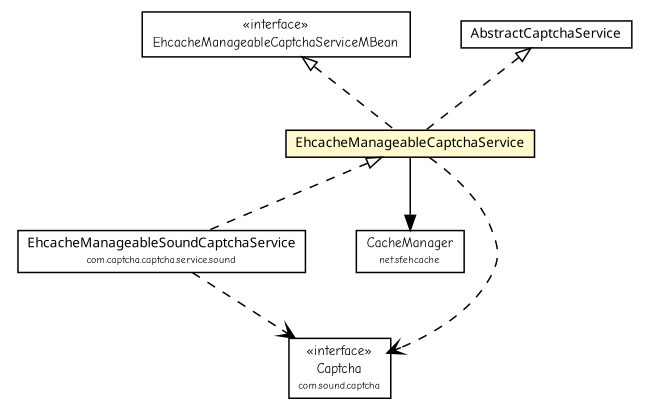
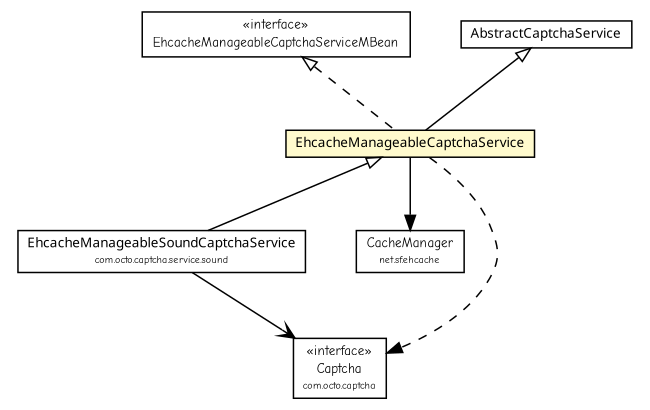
(472, 94) -> (472, 94)
(288, 197) -> (288, 197)
(162, 260) -> (162, 260)
(496, 263) -> (496, 263)
(237, 301) -> (237, 301)
(340, 386) -> (340, 386)
